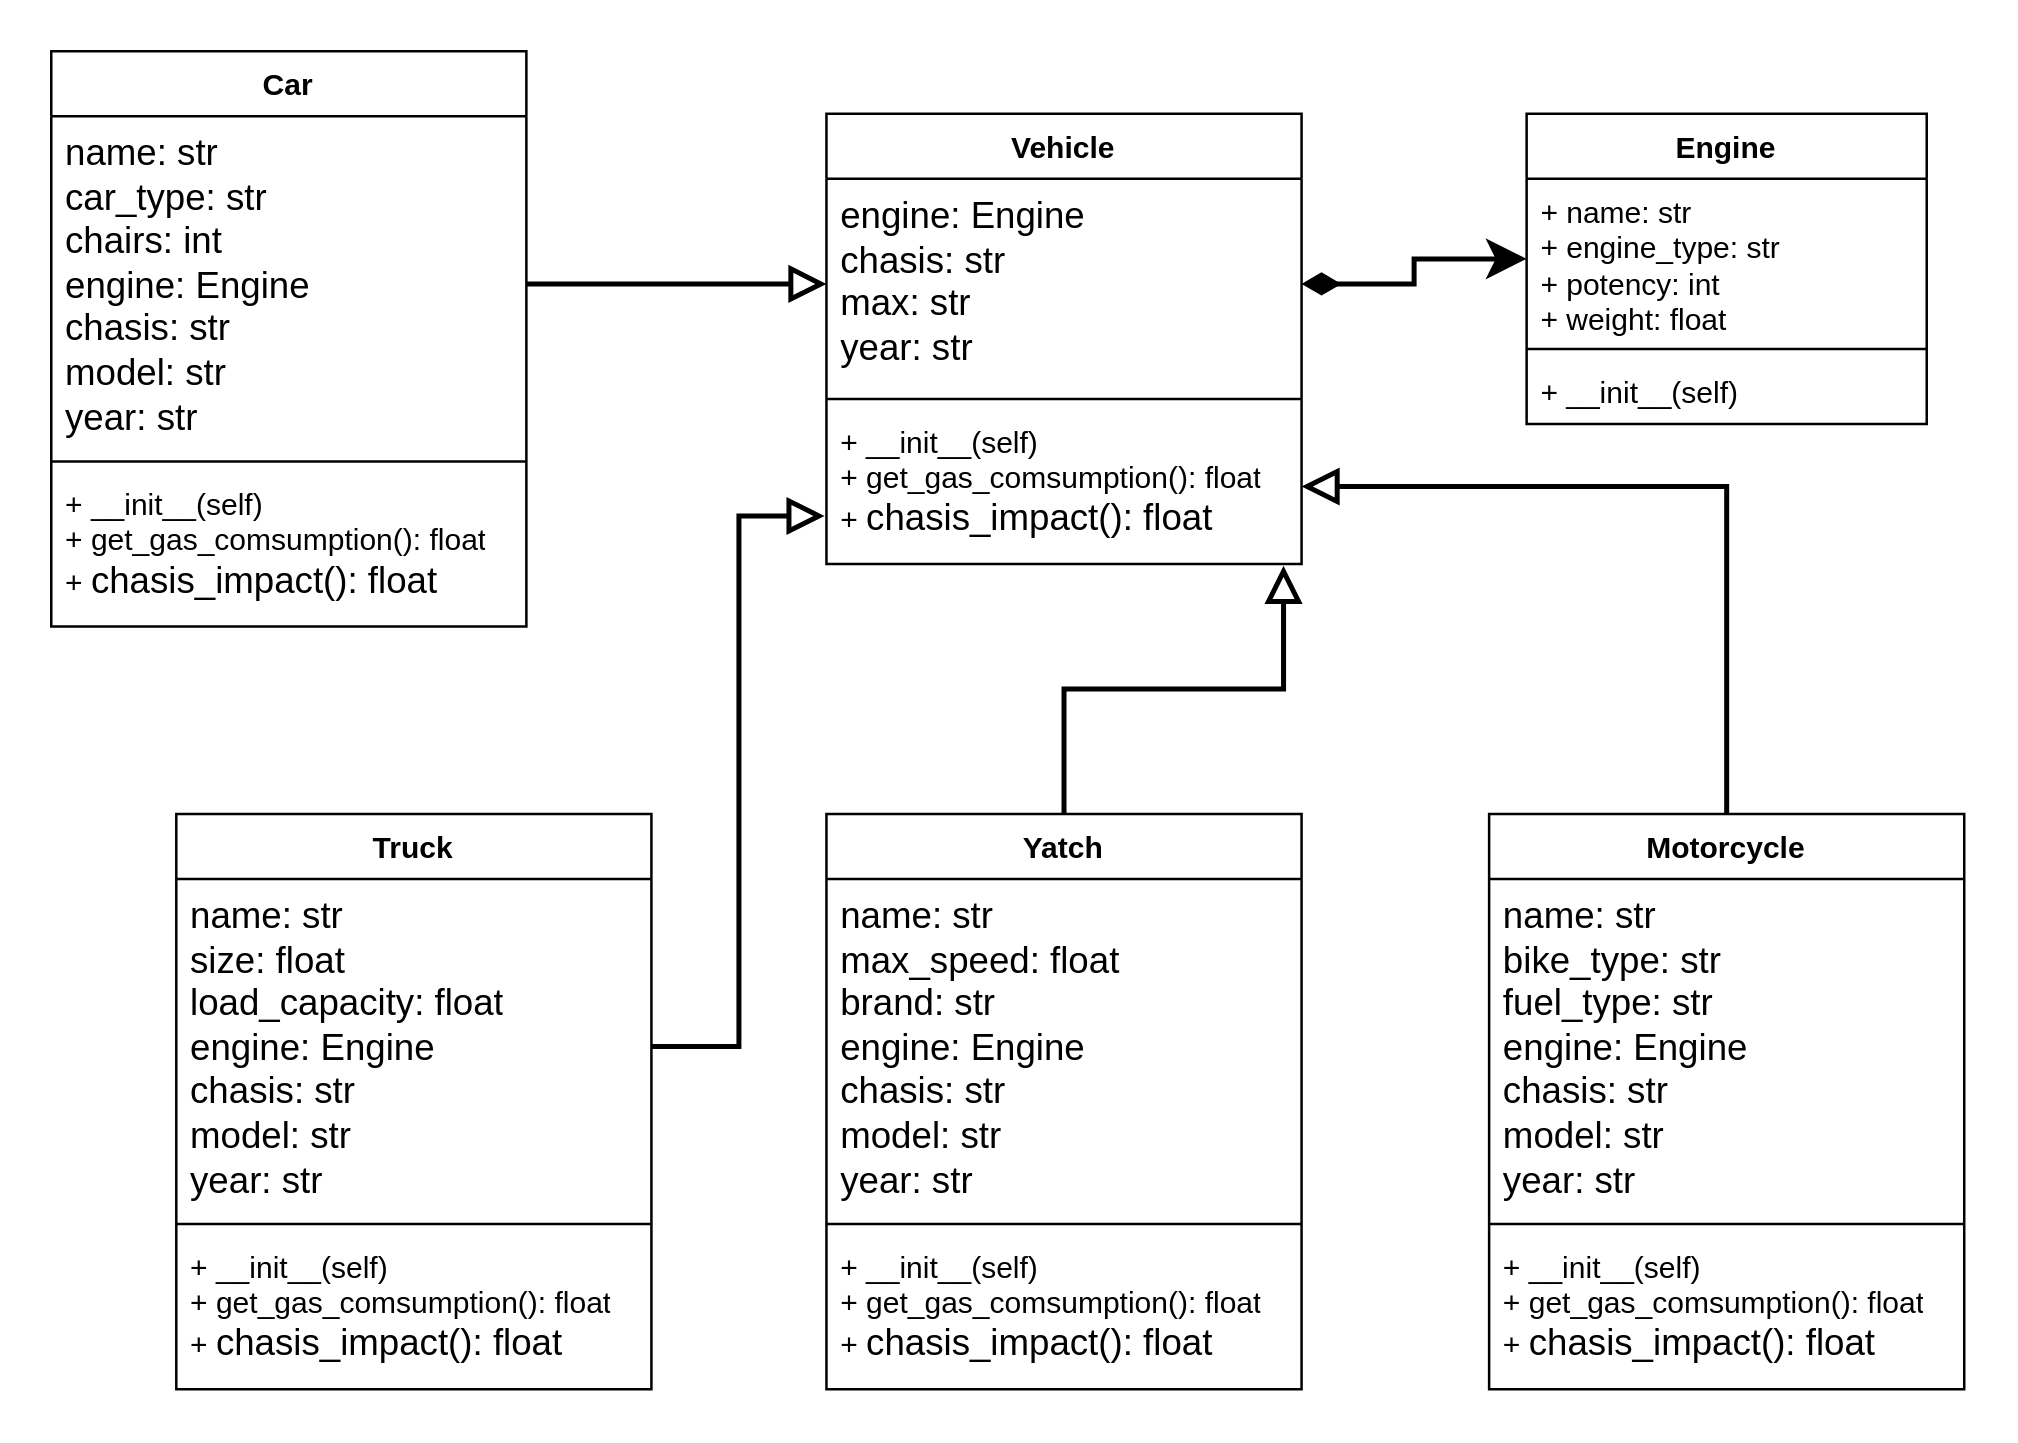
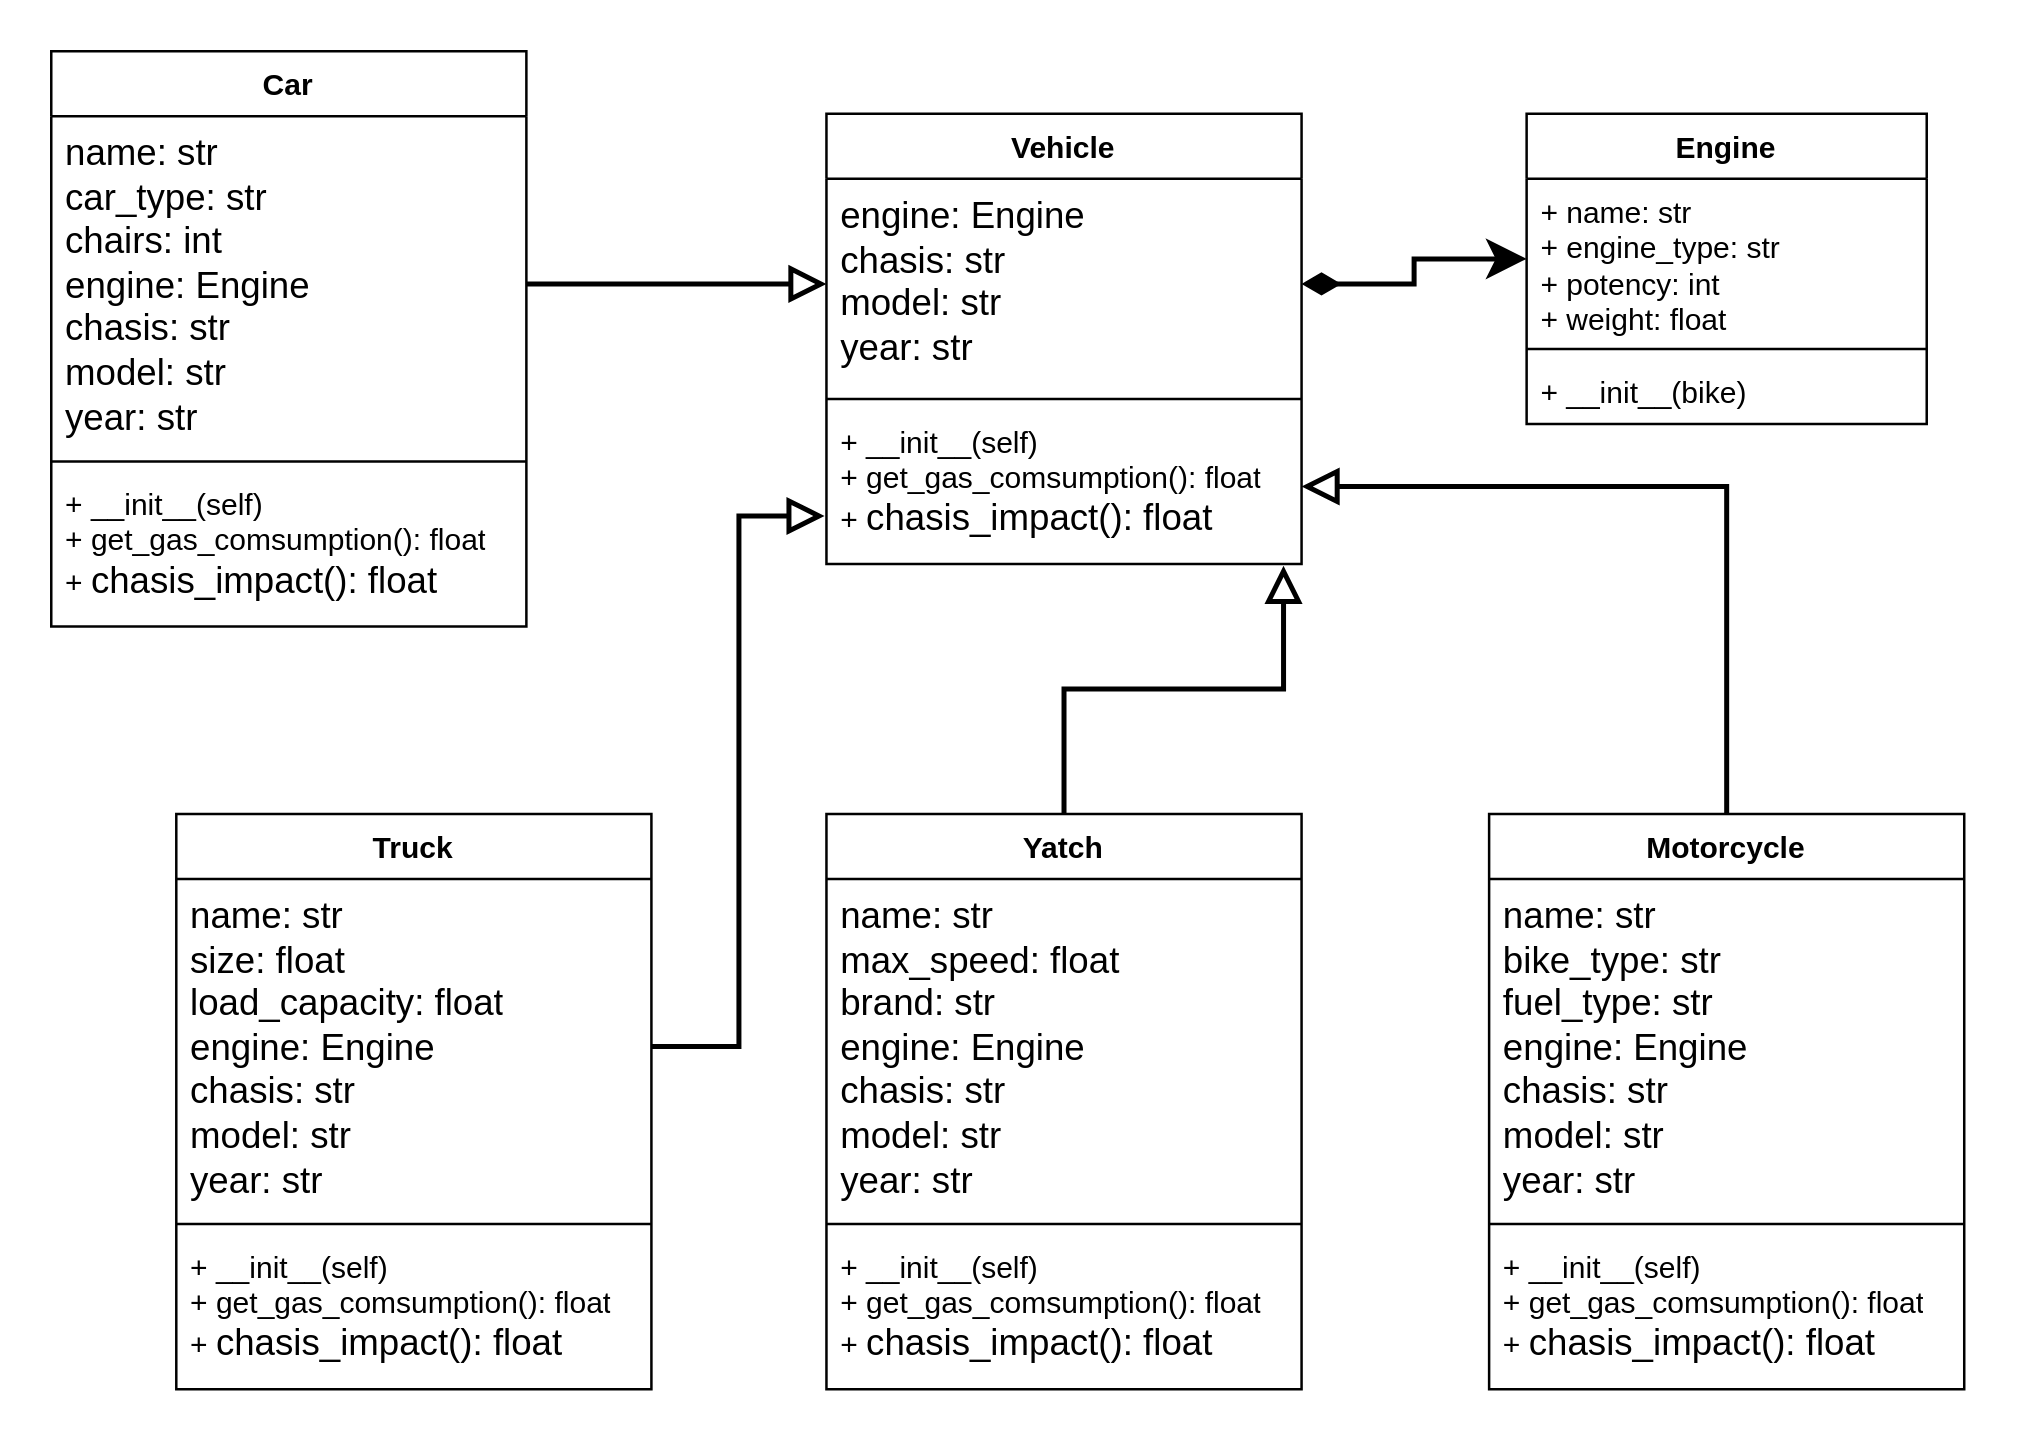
(943, 268) -> (943, 268)
(1660, 394) -> (1660, 394)
